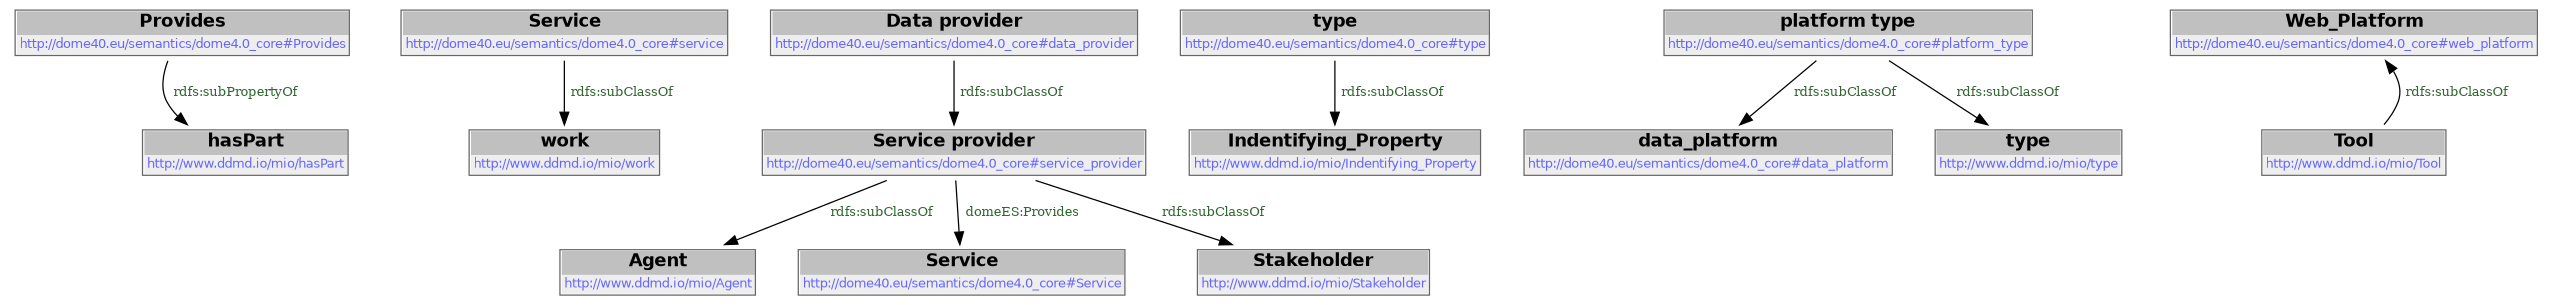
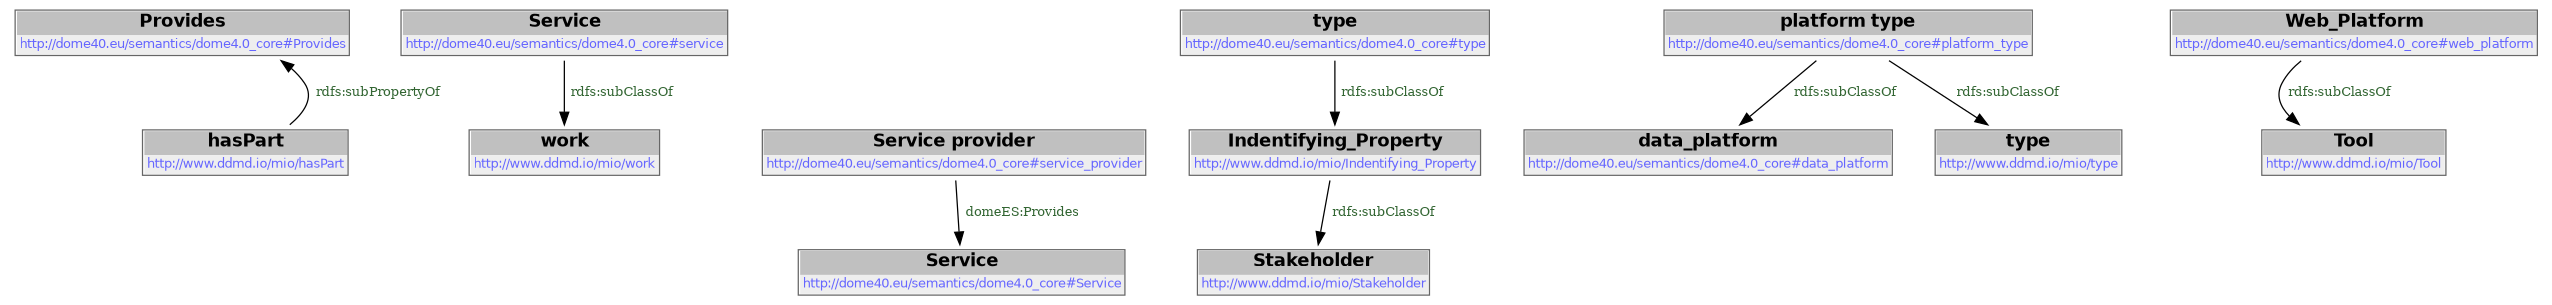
(954, 33) -> none
(163, 90) -> (308, 97)
(2399, 100) -> (2281, 86)
(1128, 211) -> (1325, 206)
(658, 272) -> none
